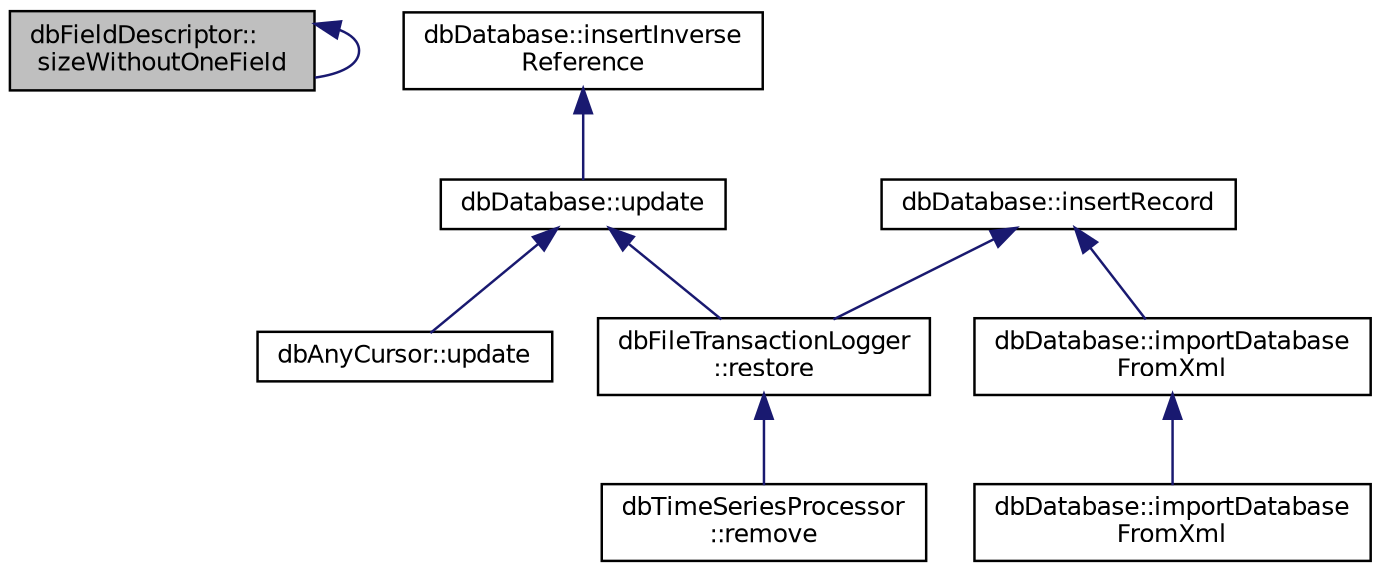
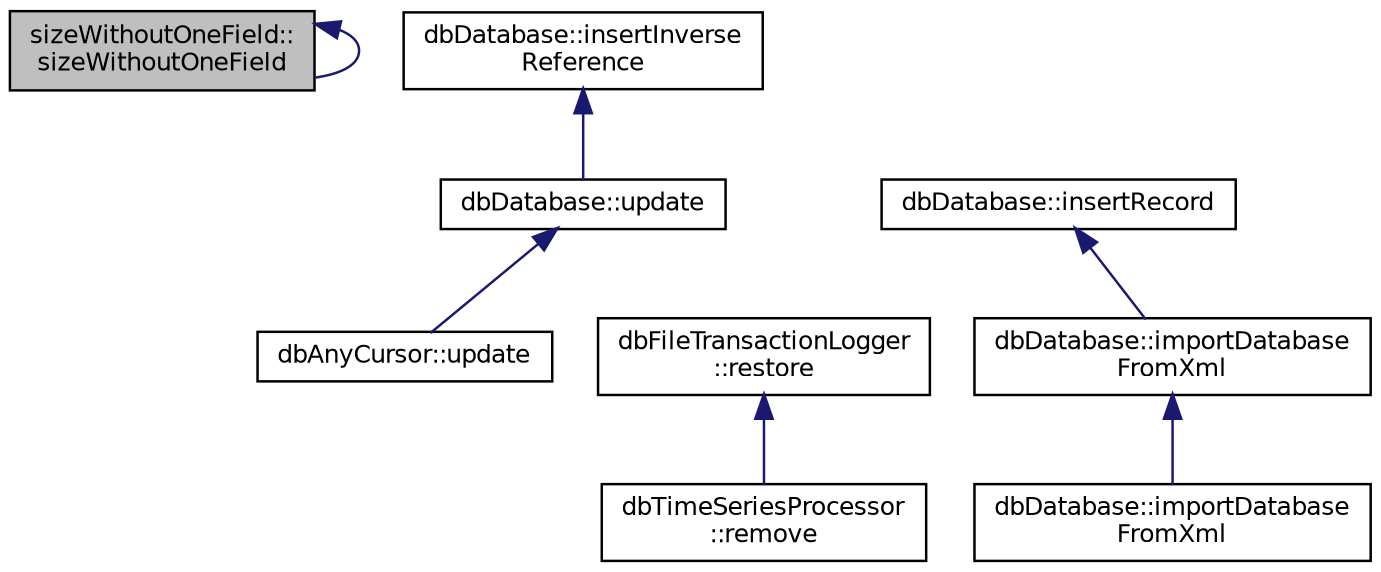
(162, 51) -> (162, 51)
(914, 279) -> none
(675, 282) -> none
